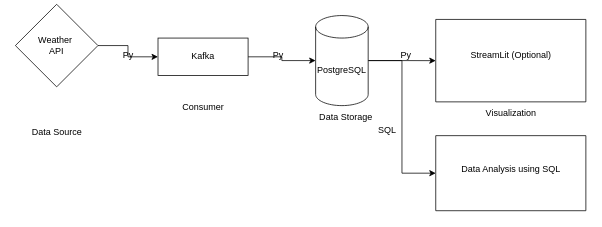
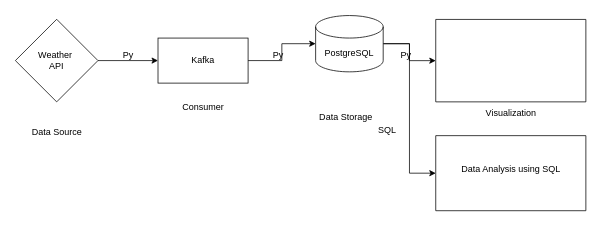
(57, 45) -> (57, 60)
(510, 55) -> none
(203, 57) -> (203, 60)
(342, 60) -> (349, 44)
